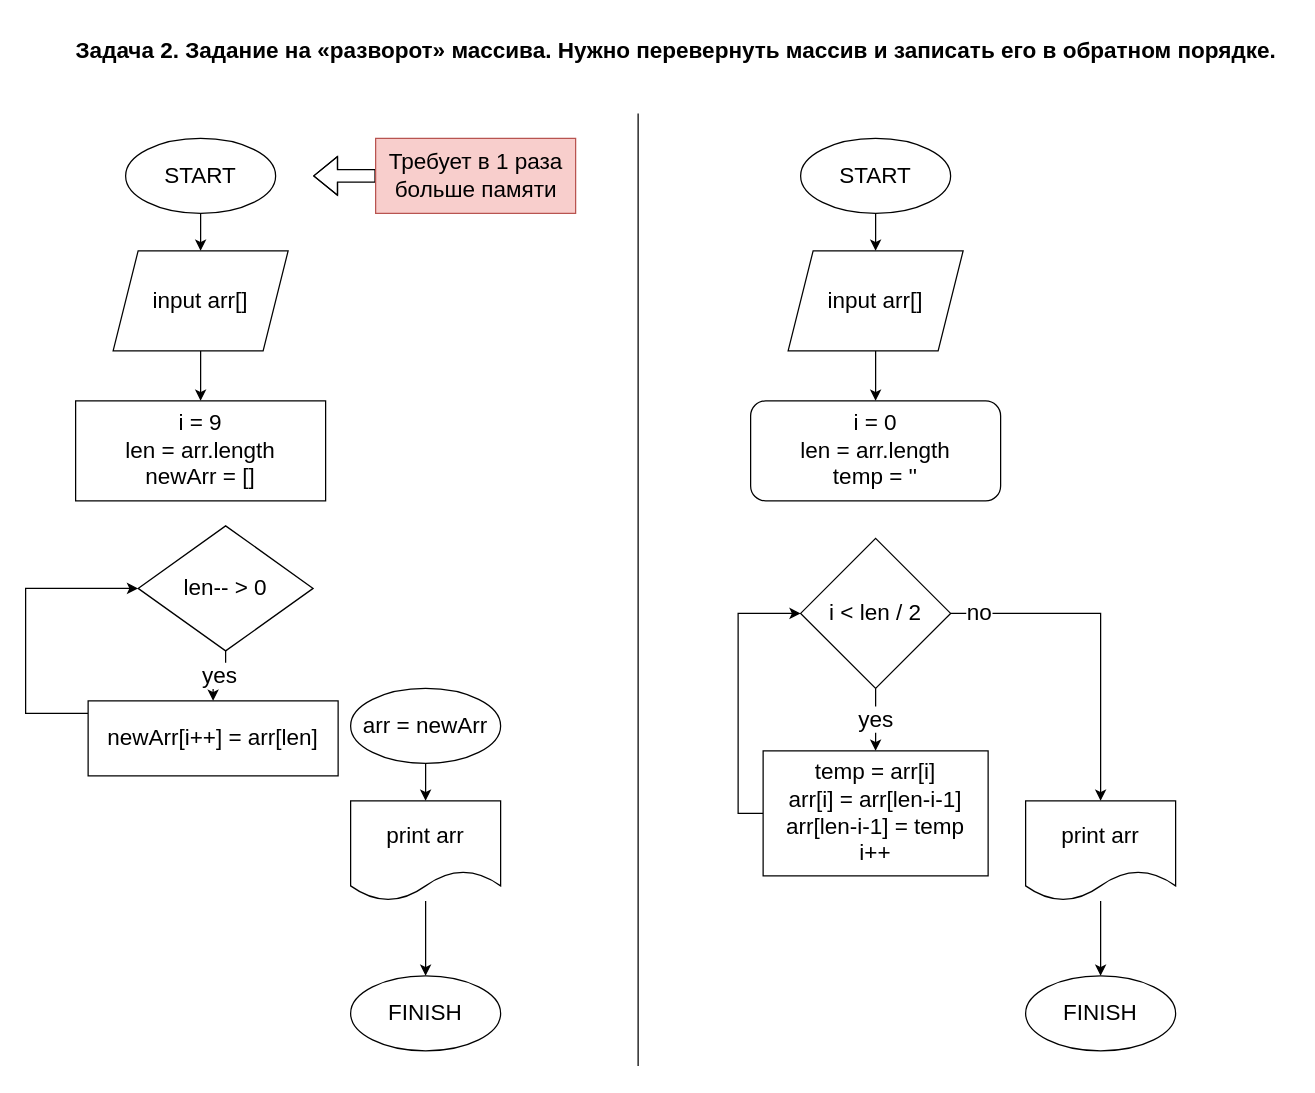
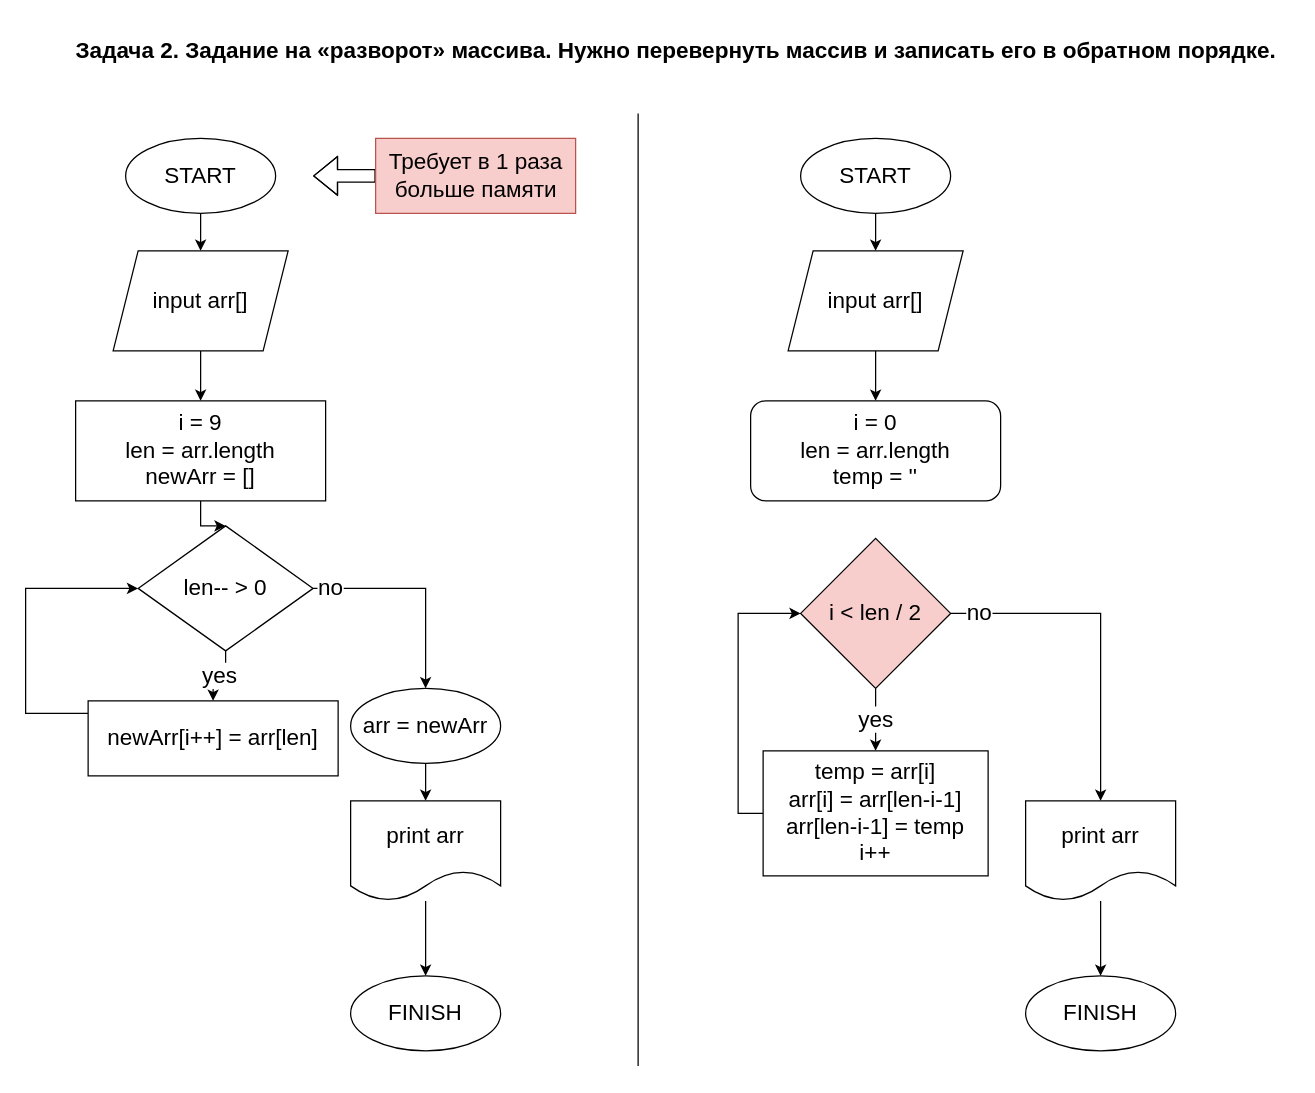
none -> (201, 522)
none -> (416, 588)
(876, 613) -> (876, 613)
